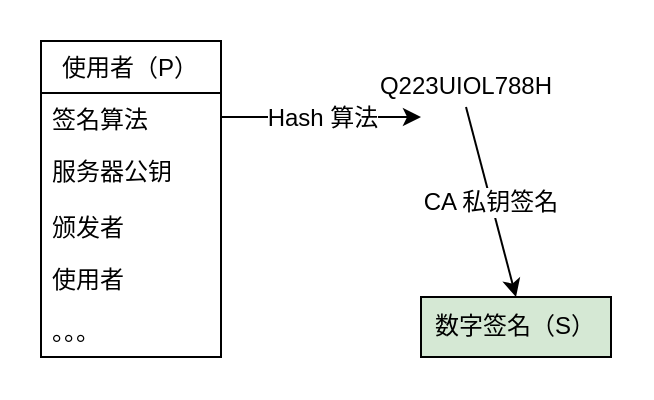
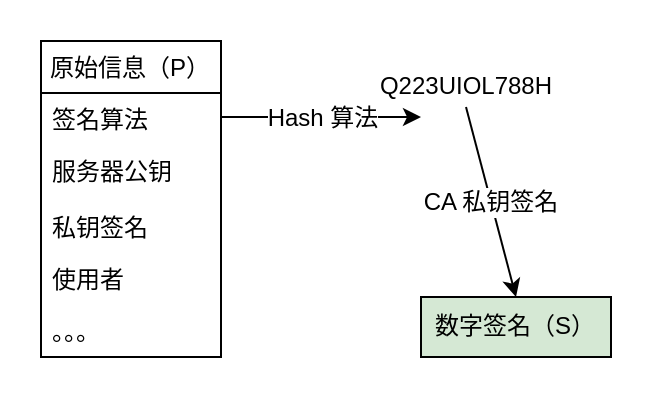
(130, 68) -> (130, 68)
(88, 228) -> (100, 228)
